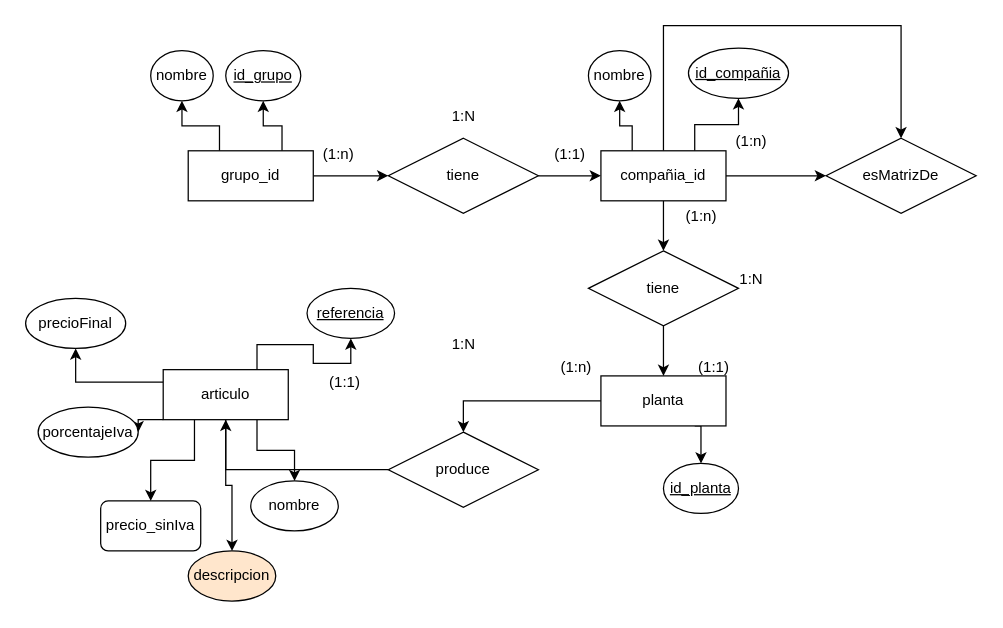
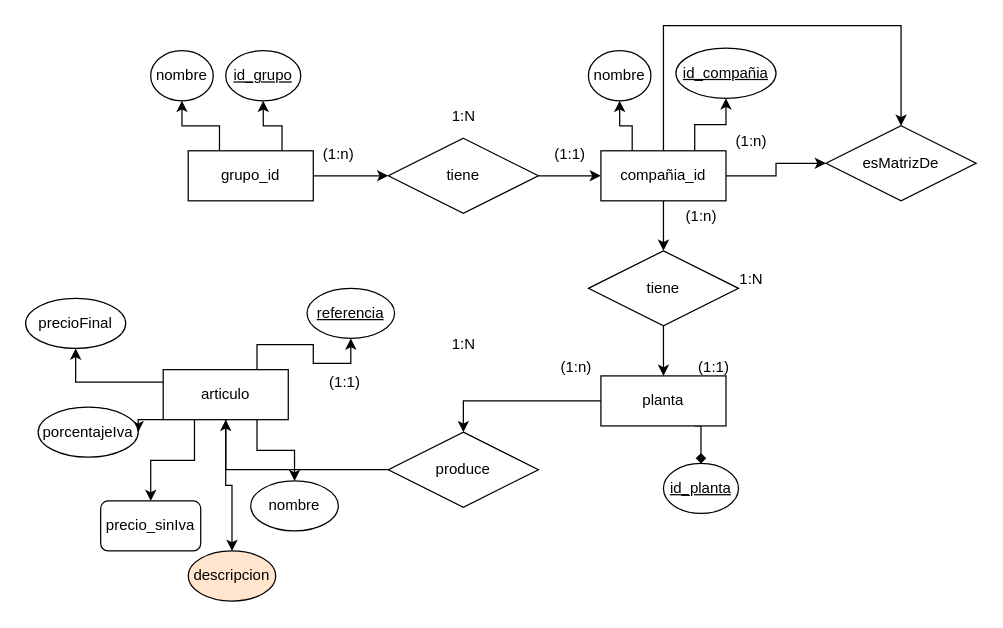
(738, 73) -> (726, 73)
(901, 176) -> (901, 163)
(701, 453) -> (701, 452)
